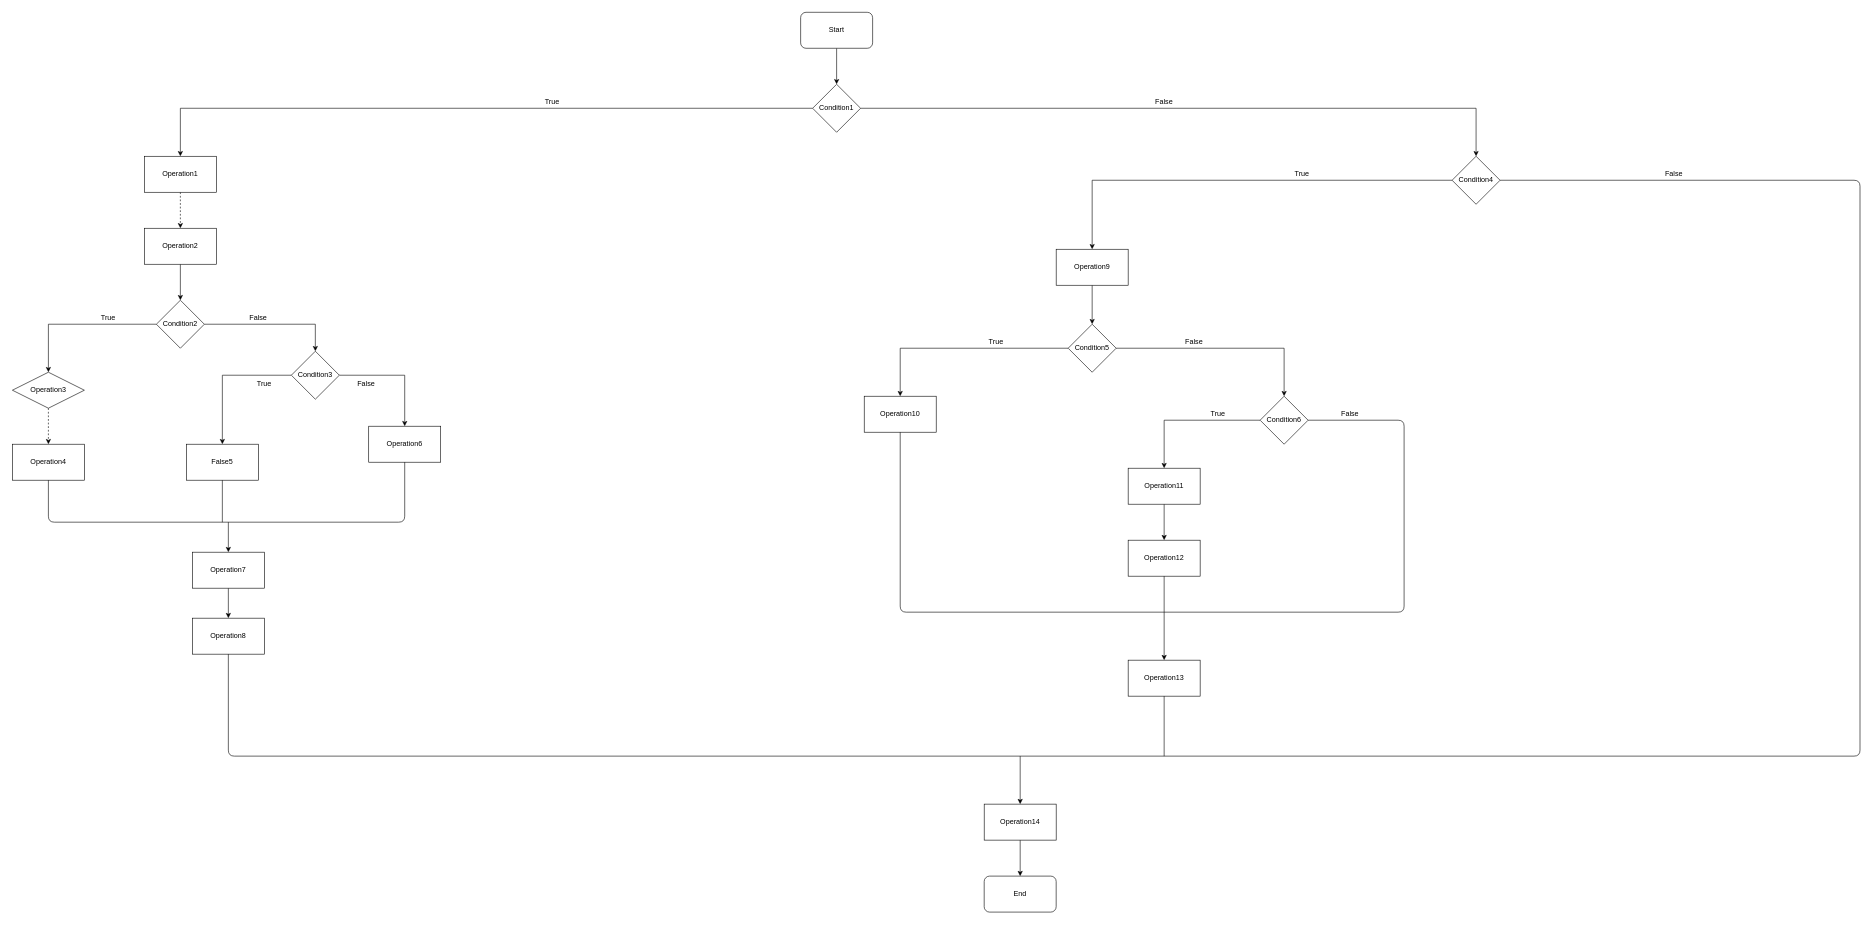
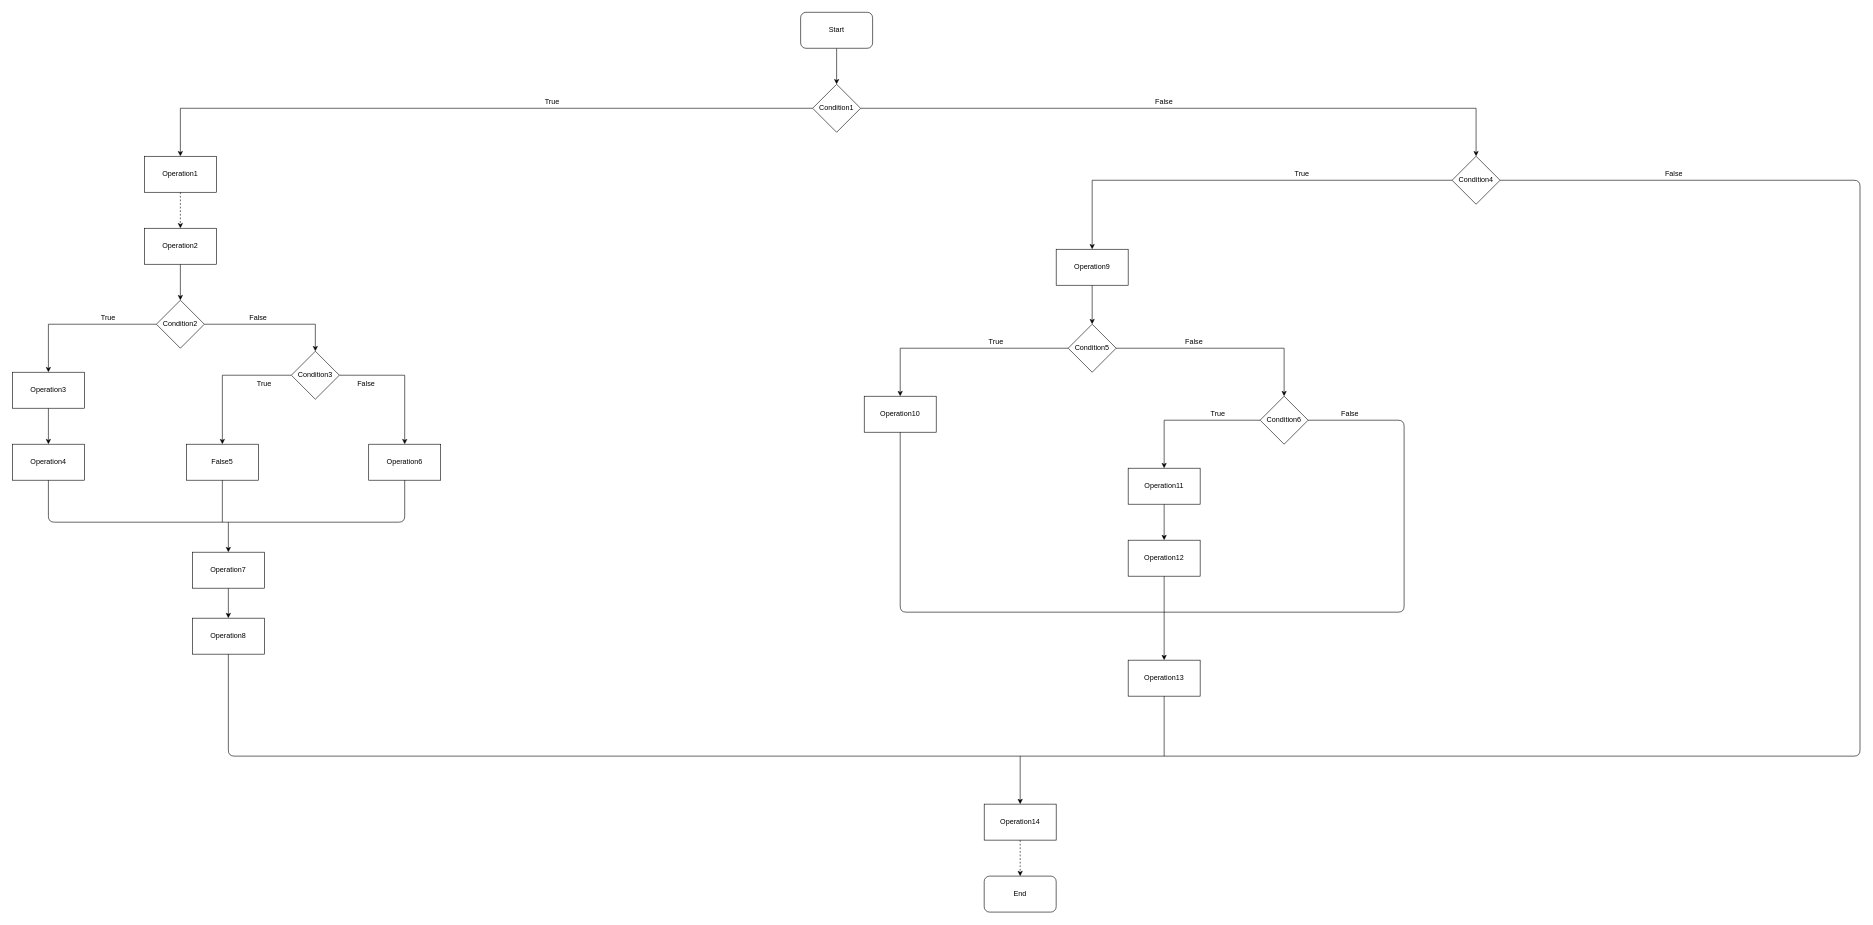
(48, 390) -> (48, 390)
(48, 424) -> (48, 424)
(405, 444) -> (405, 462)
(1020, 856) -> (1020, 856)
